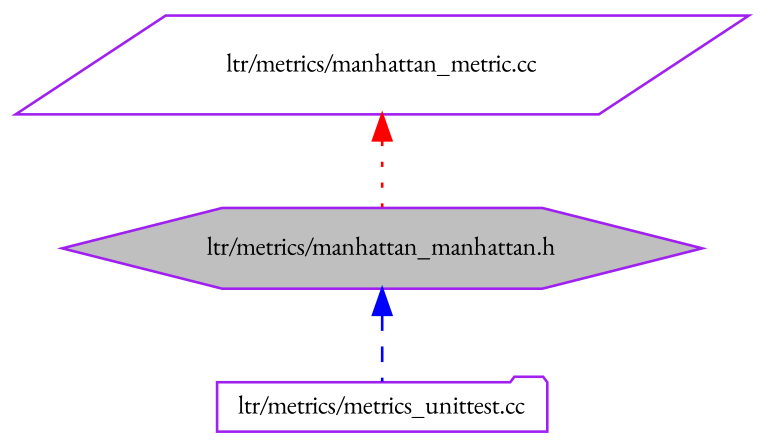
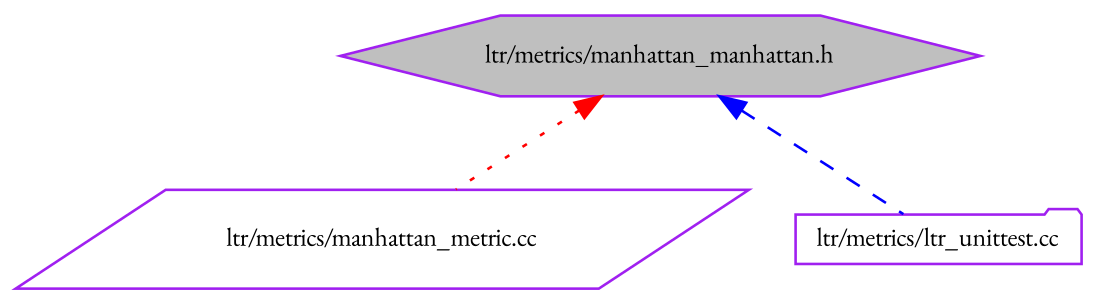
(382, 174) -> (518, 150)
(382, 407) -> (939, 239)
